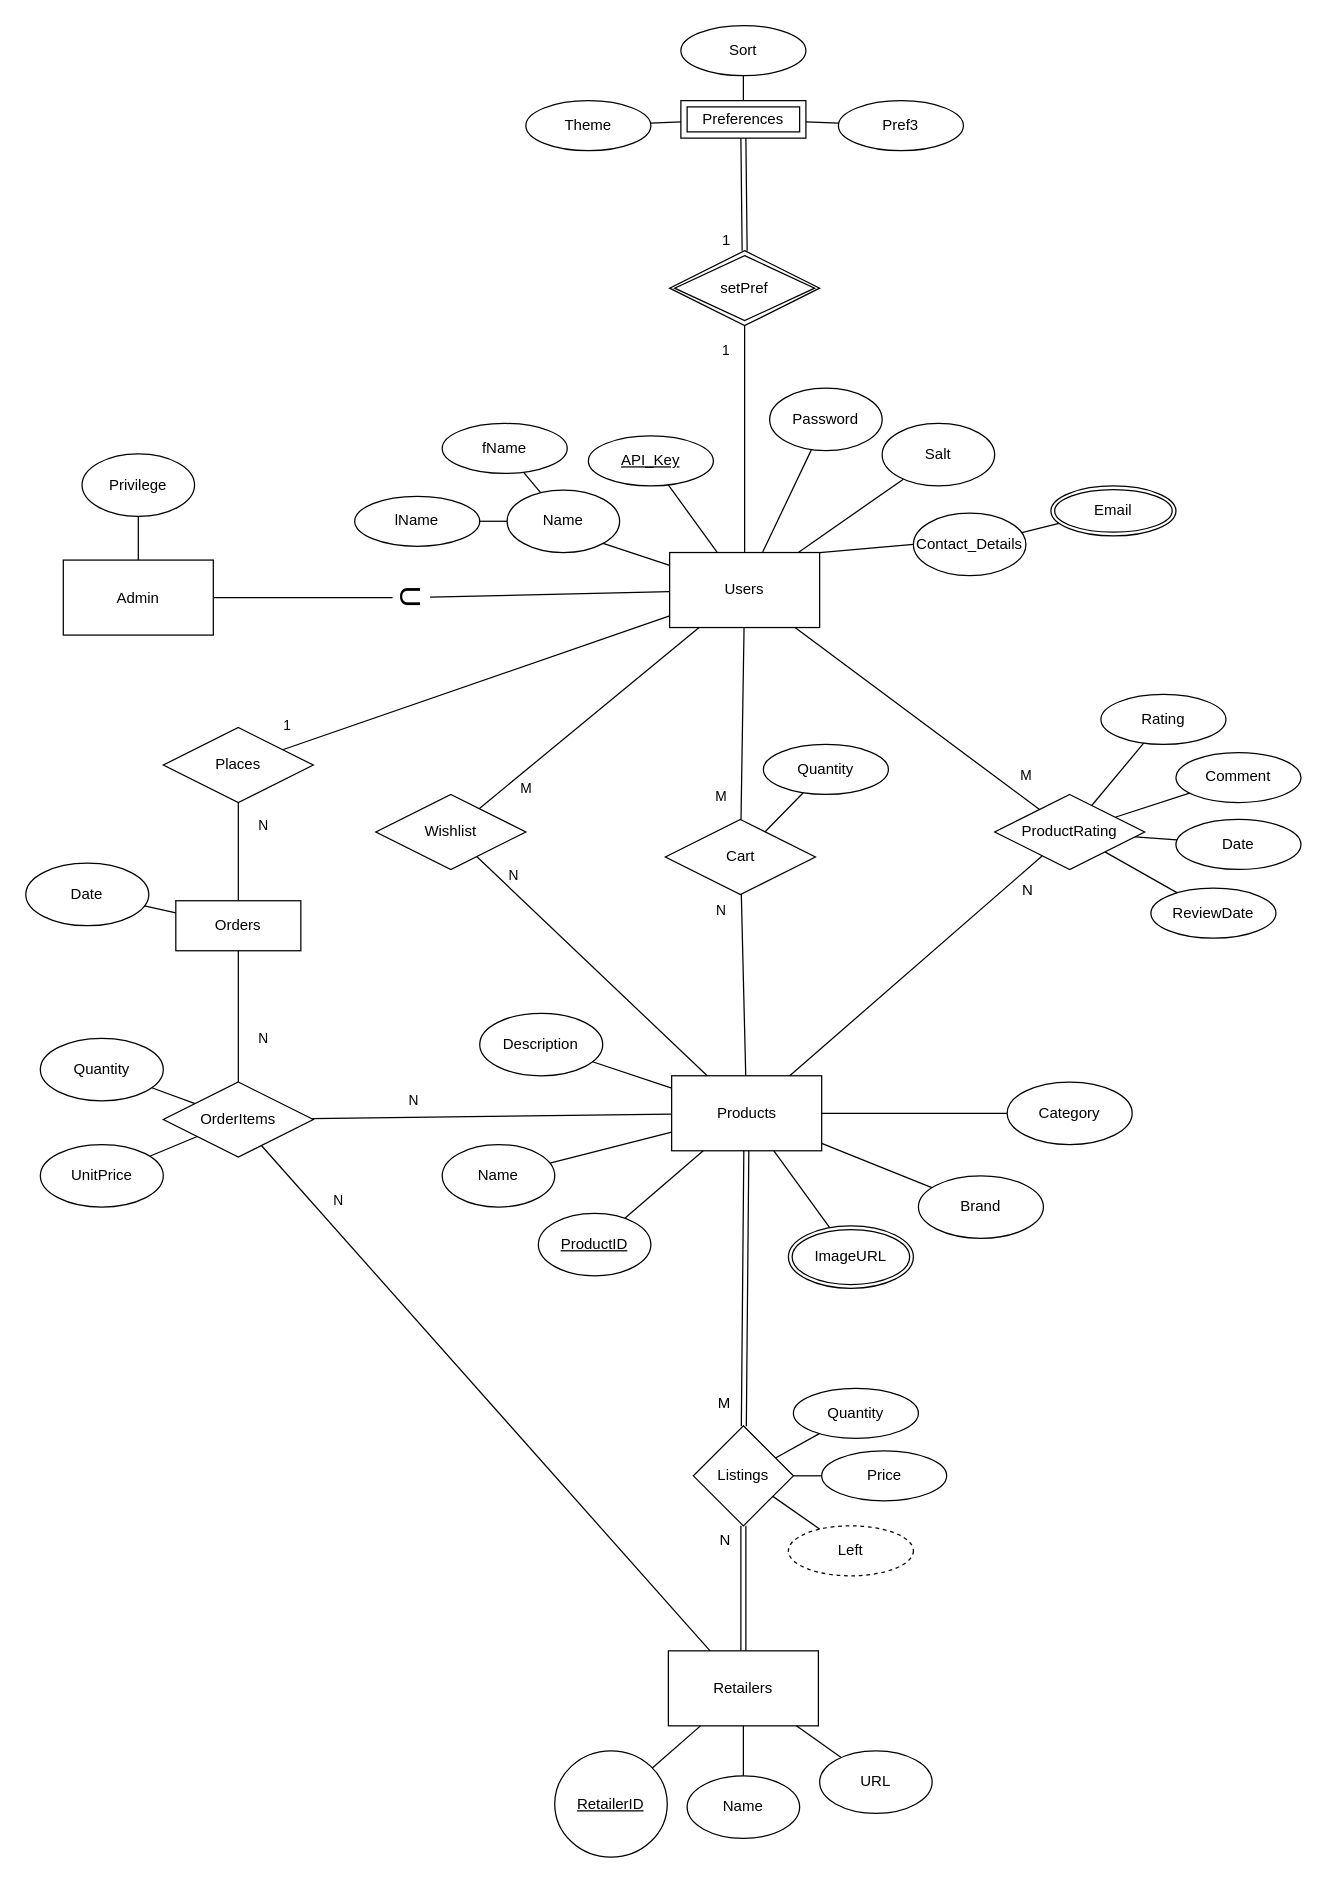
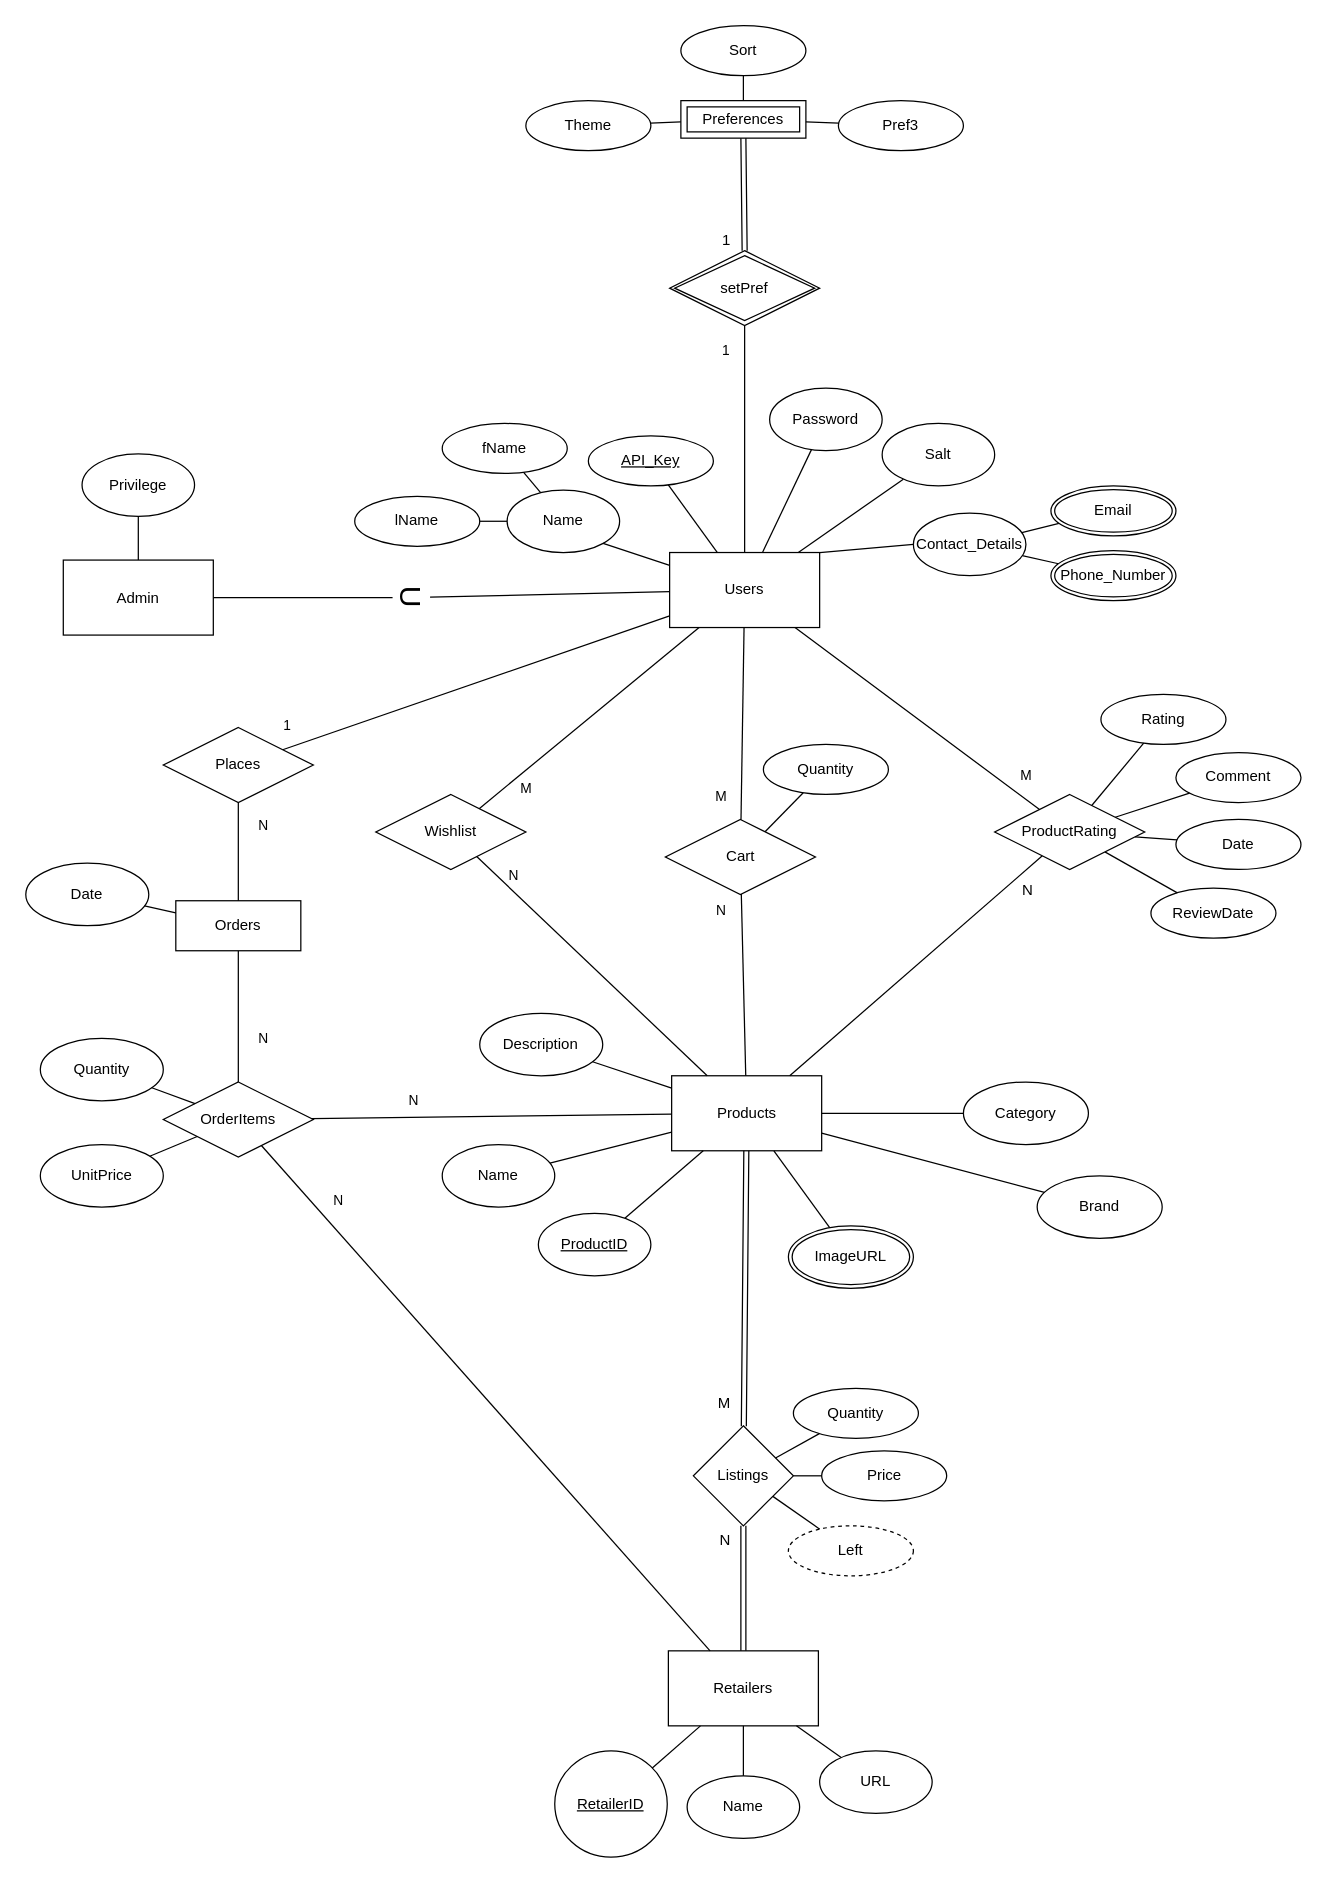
none -> (1040, 559)
none -> (1113, 576)
(1069, 1113) -> (1026, 1113)
(981, 1207) -> (1099, 1207)
